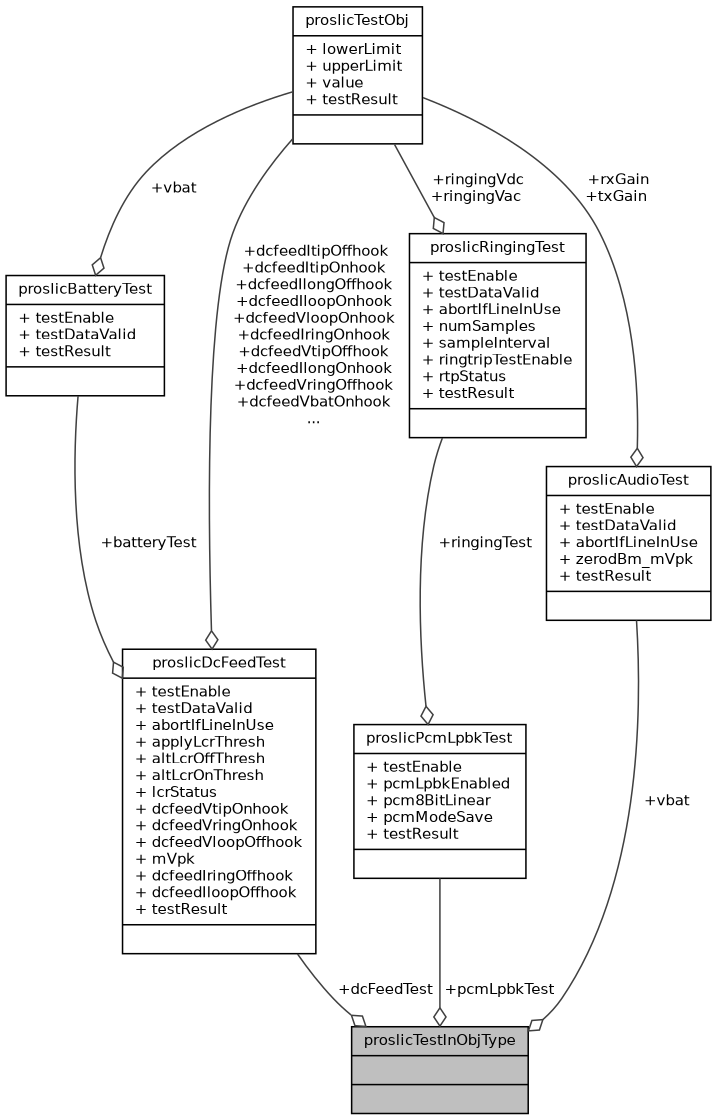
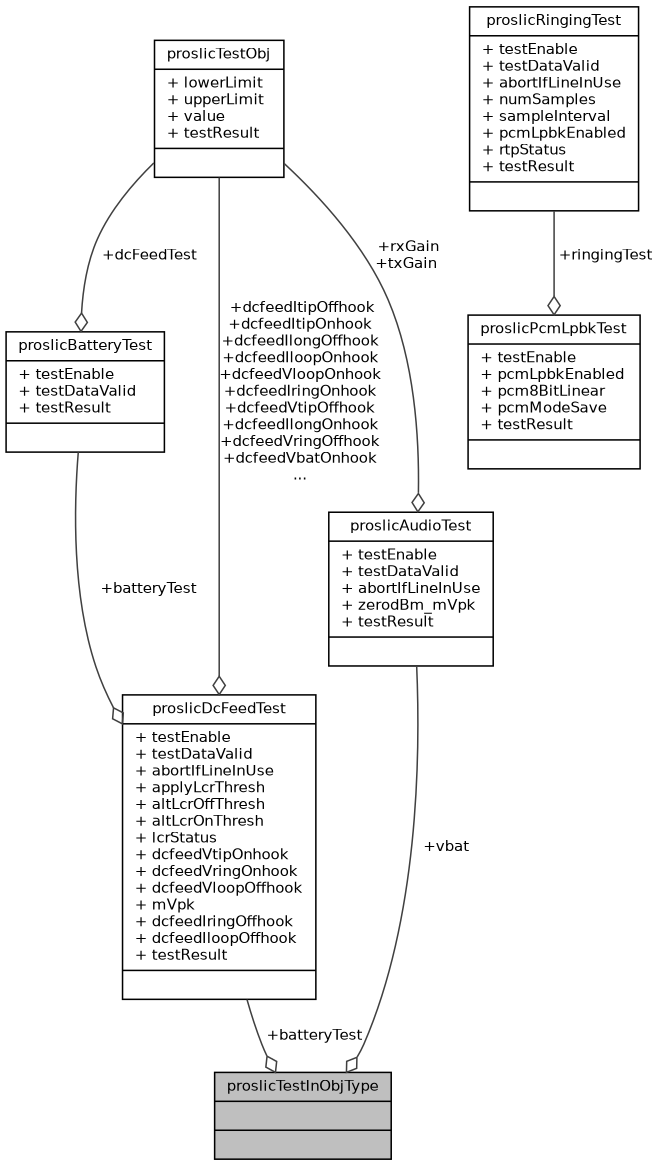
(414, 181) -> none
(172, 189) -> (148, 256)
(498, 360) -> (554, 133)
(440, 943) -> none
(384, 990) -> (313, 1036)
